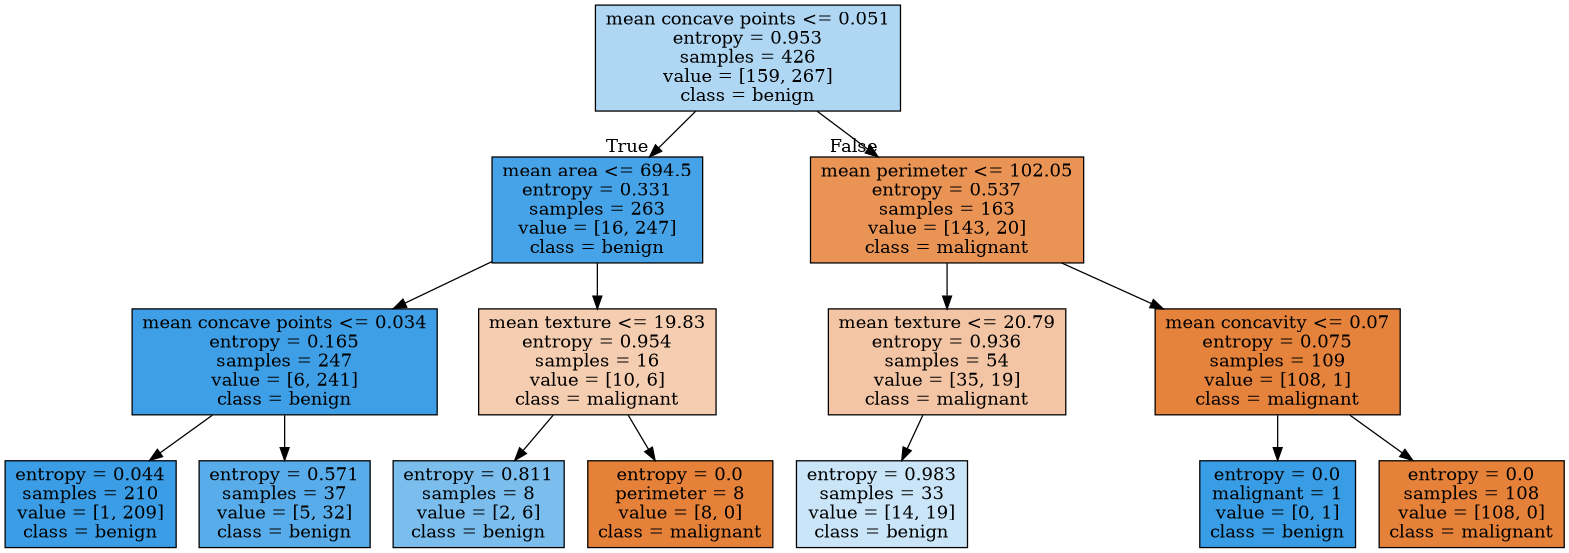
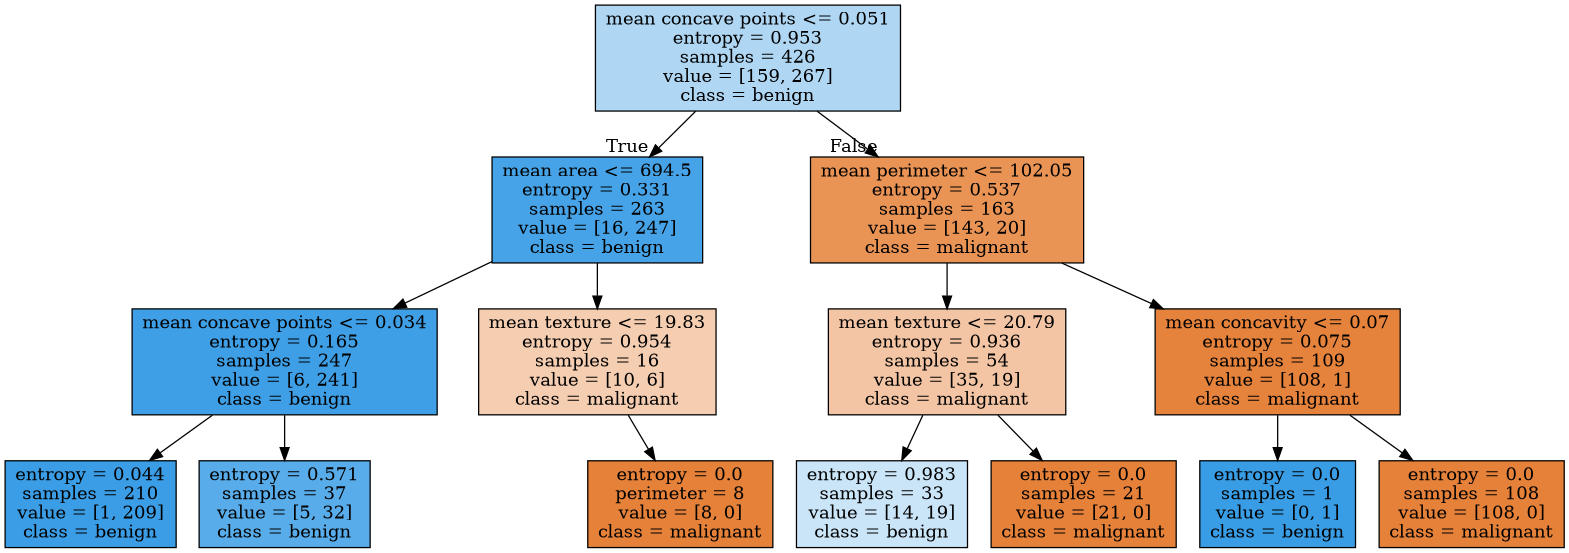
(479, 504) -> none
none -> (1084, 504)
(1278, 504) -> (1278, 504)
